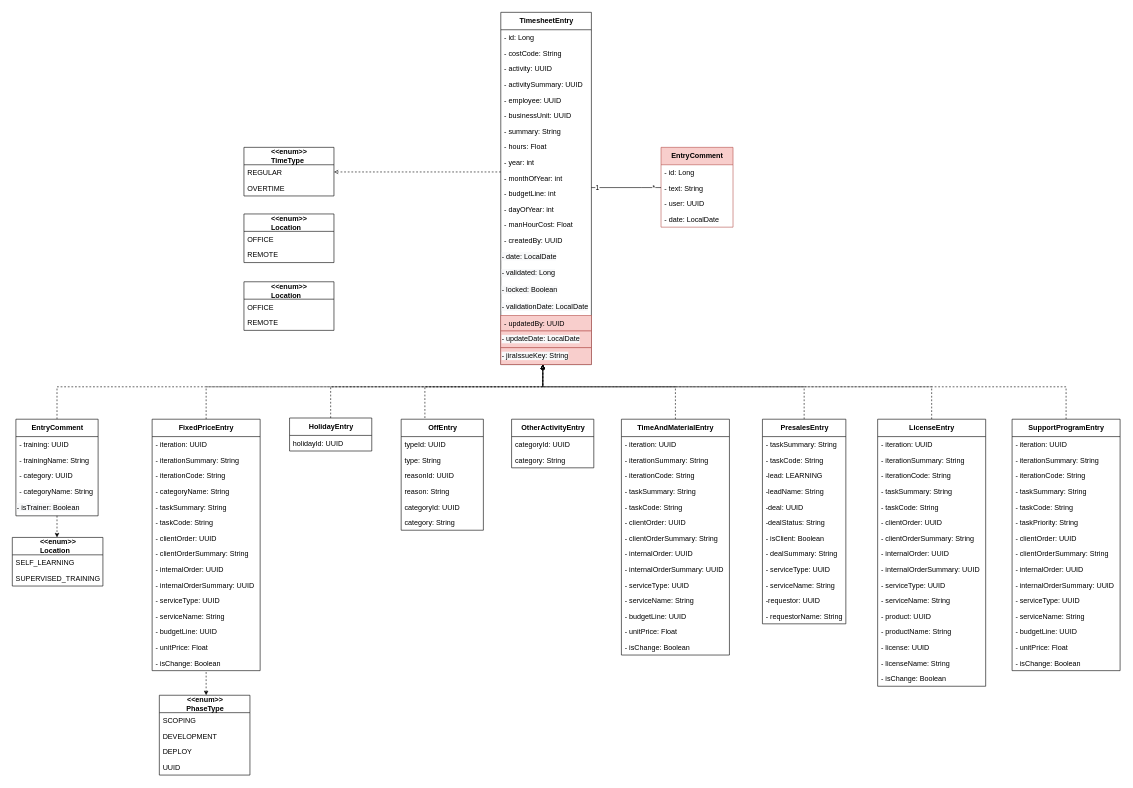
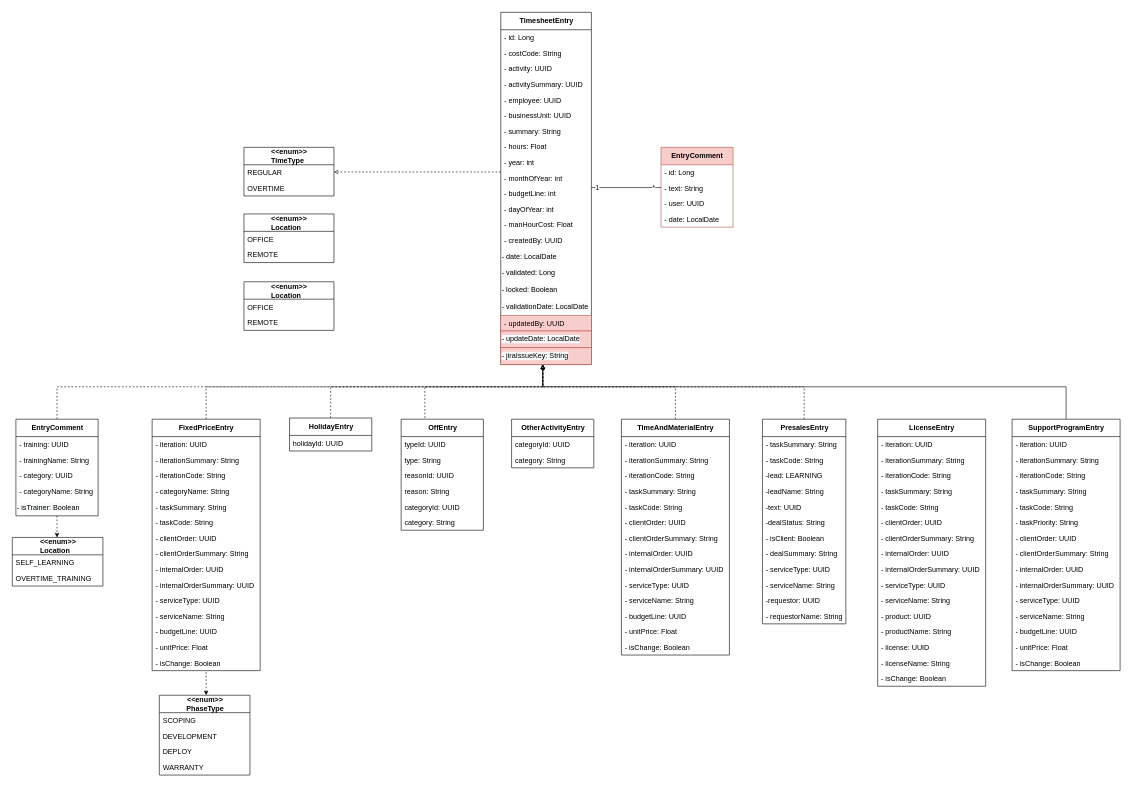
(1015, 387) -> (1015, 387)
(932, 404) -> none
(785, 507) -> (786, 507)
(54, 578) -> (50, 578)
(171, 767) -> (179, 767)
